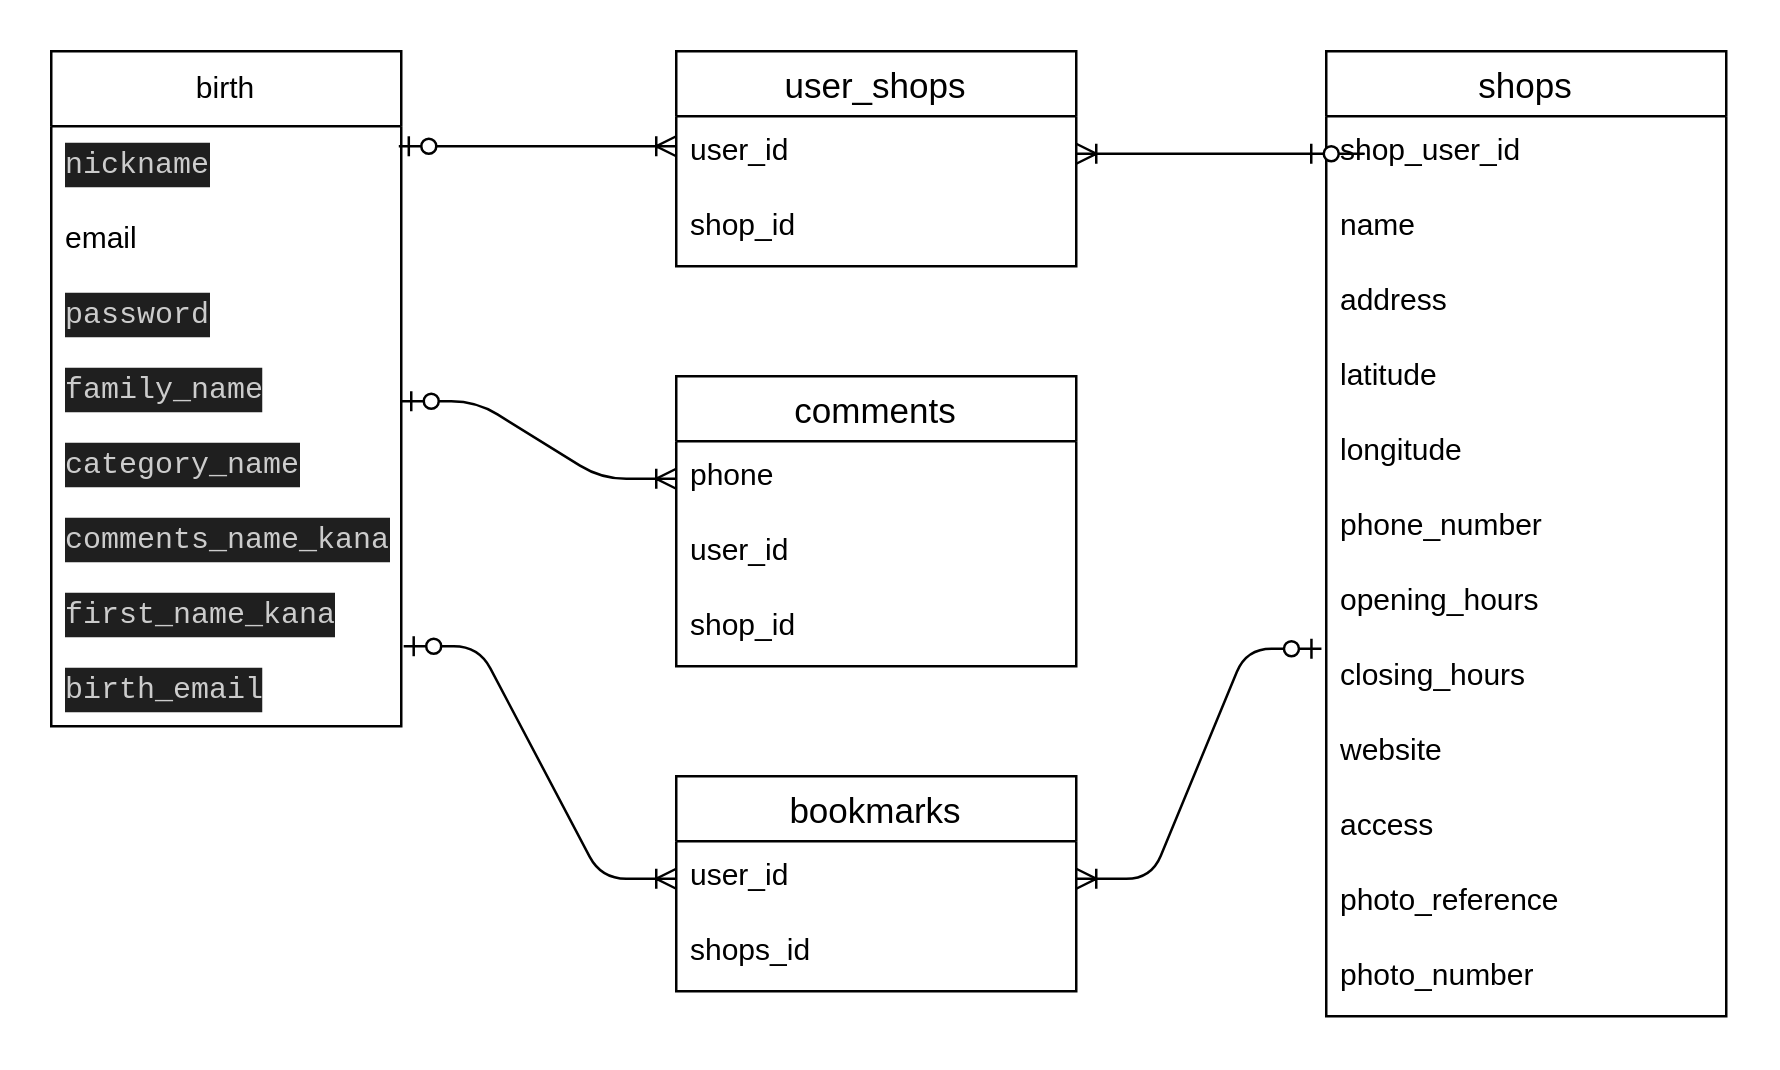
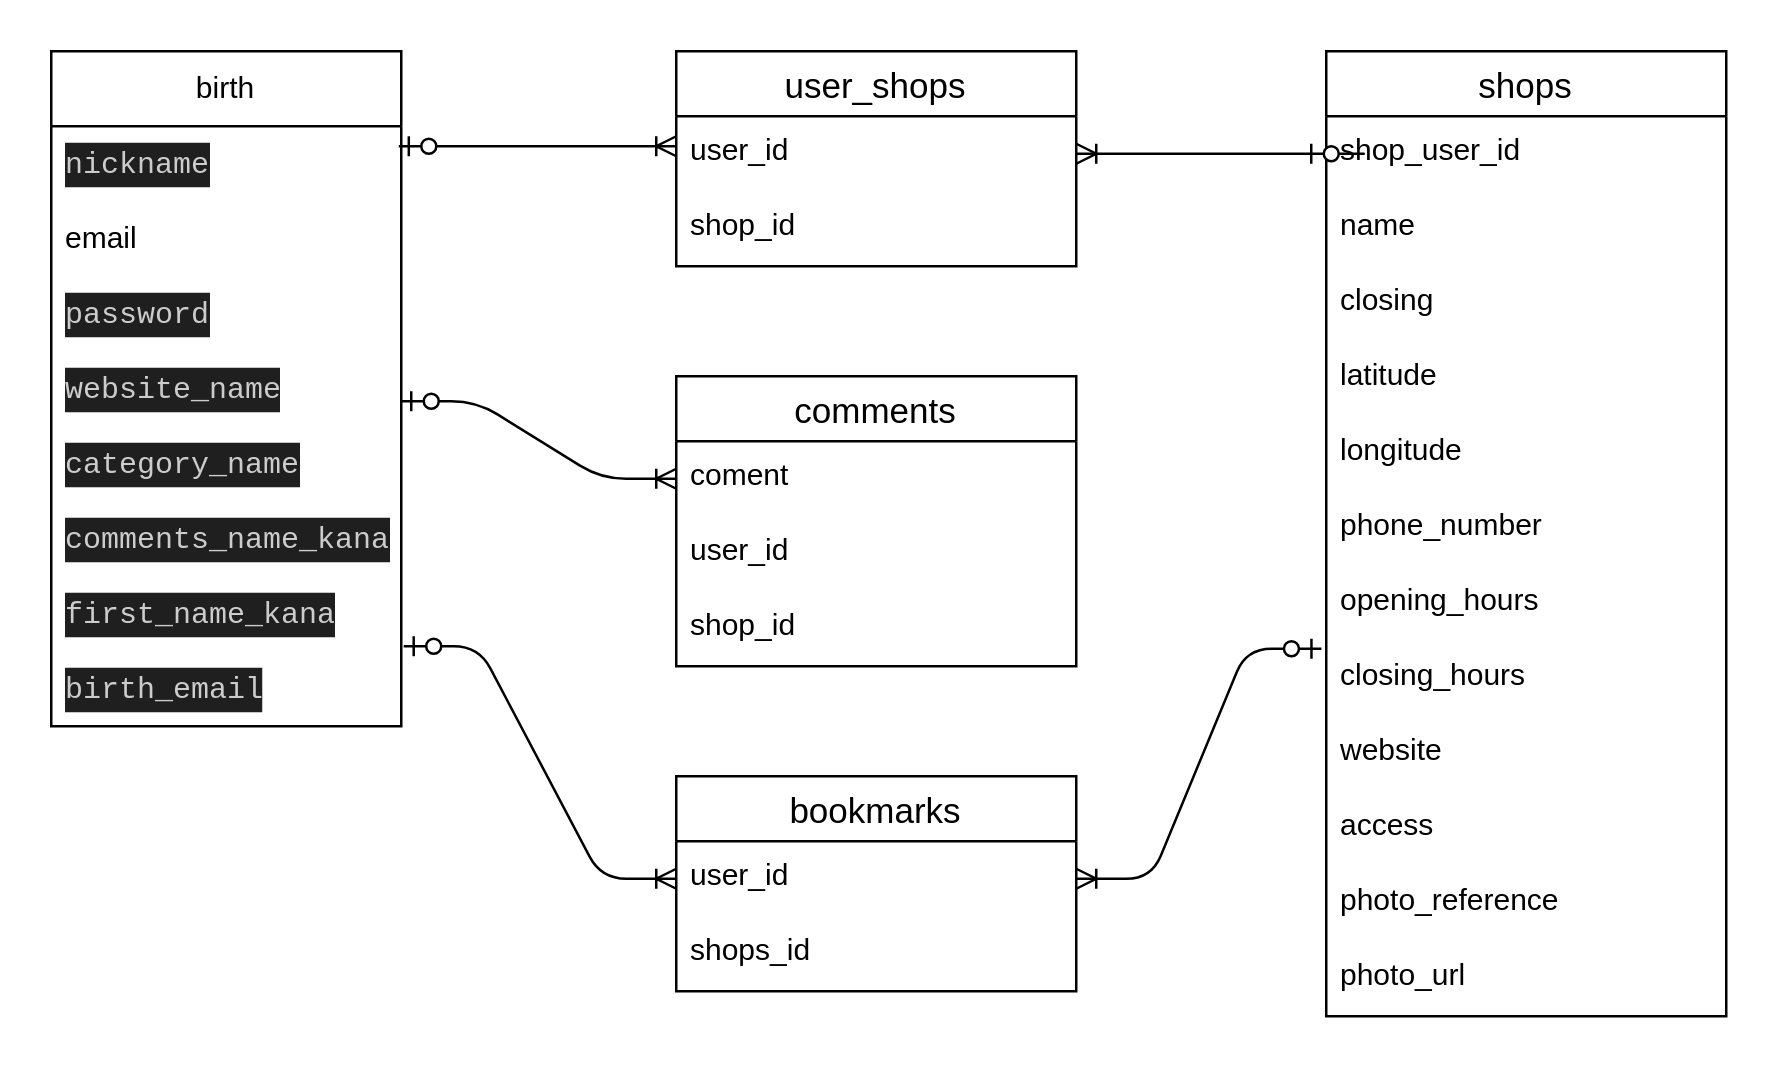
(1399, 300) -> (1391, 300)
(151, 389) -> (163, 389)
(732, 475) -> (740, 475)
(1441, 975) -> (1412, 975)
